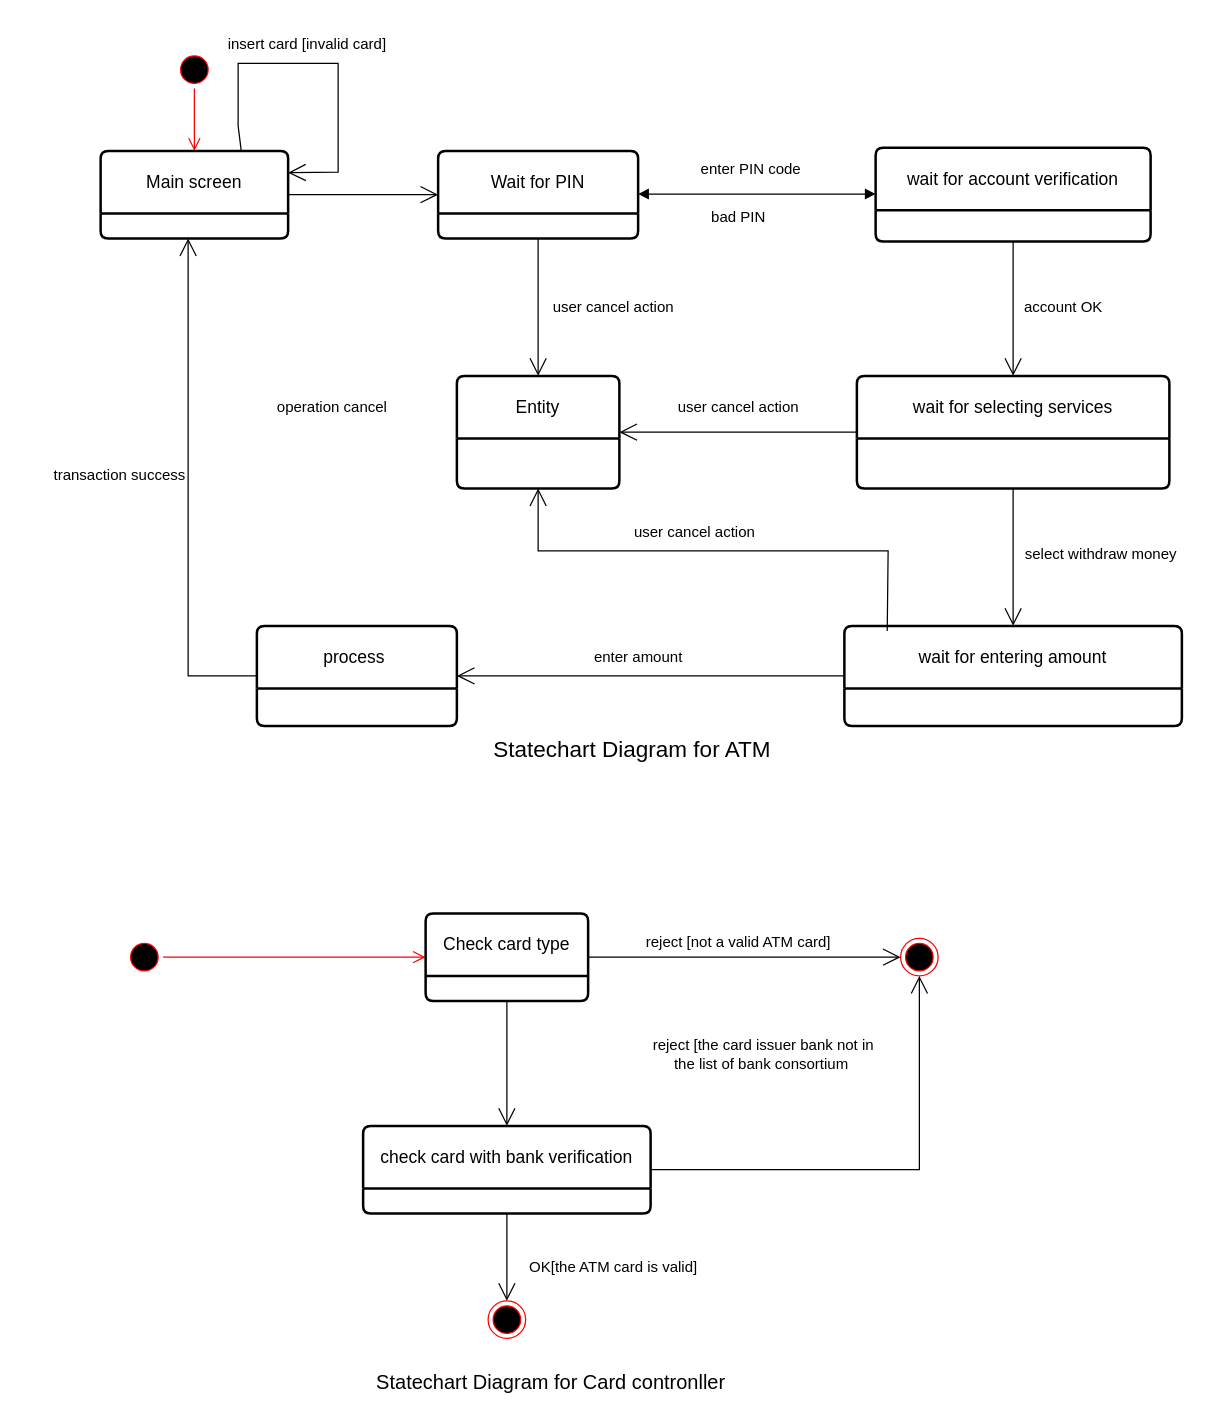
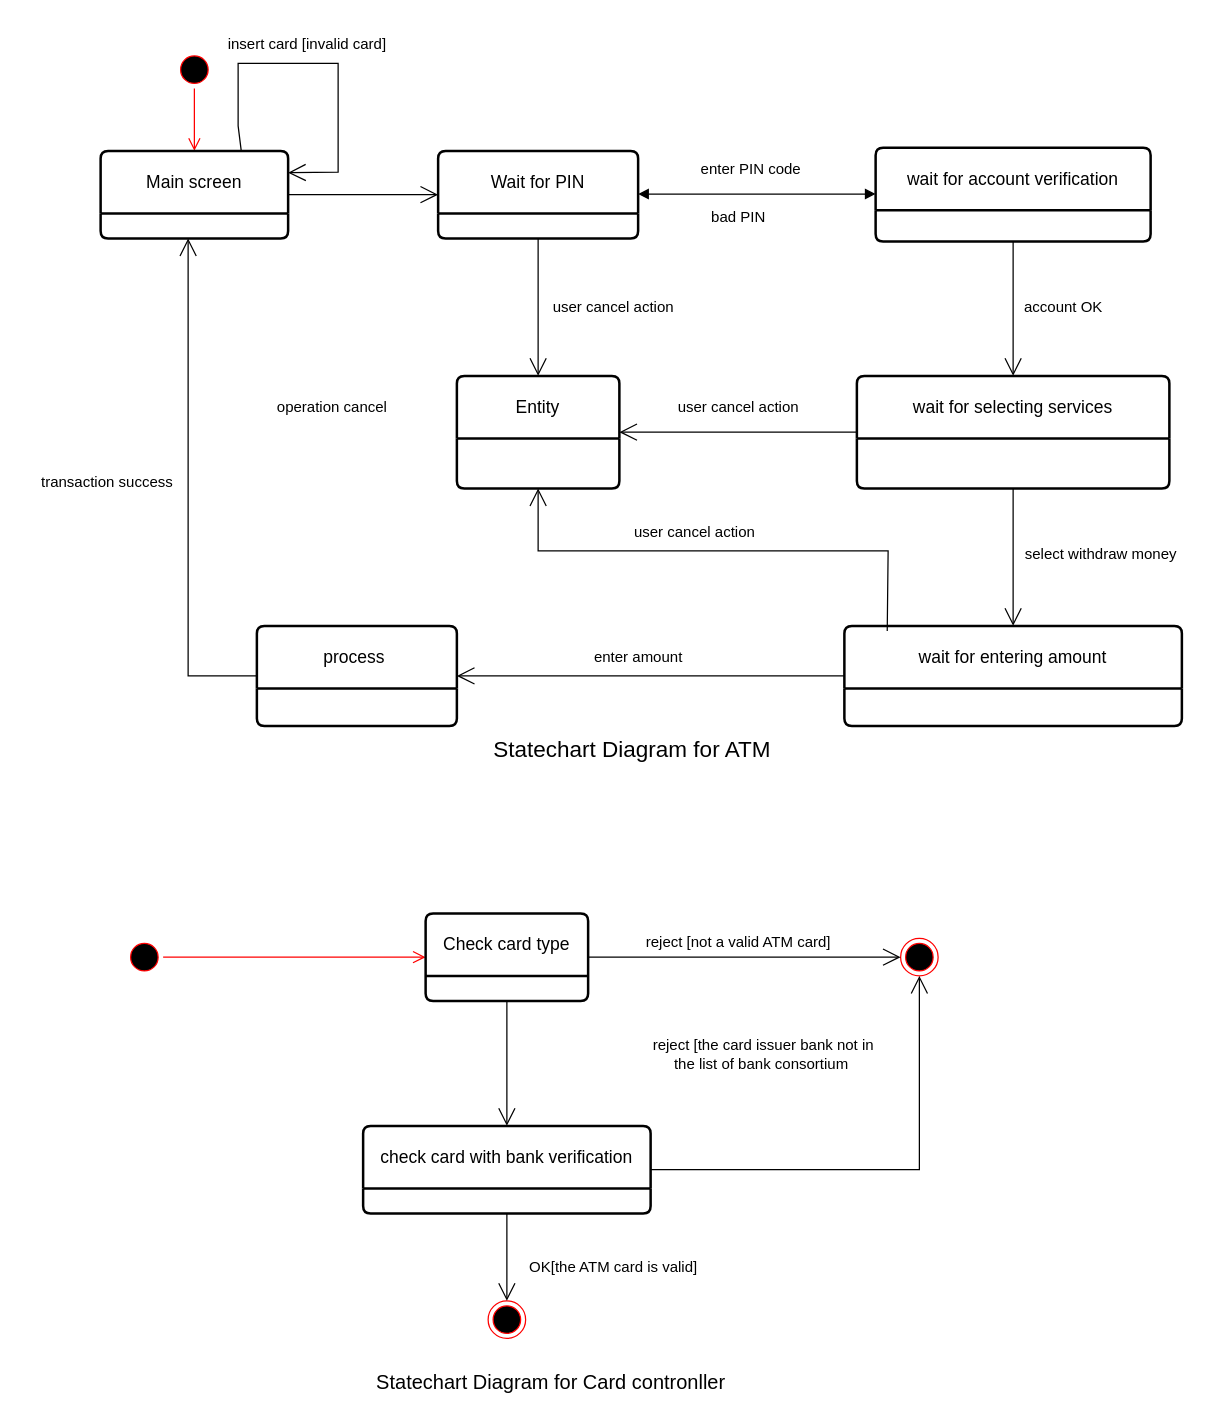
(119, 476) -> (107, 482)
